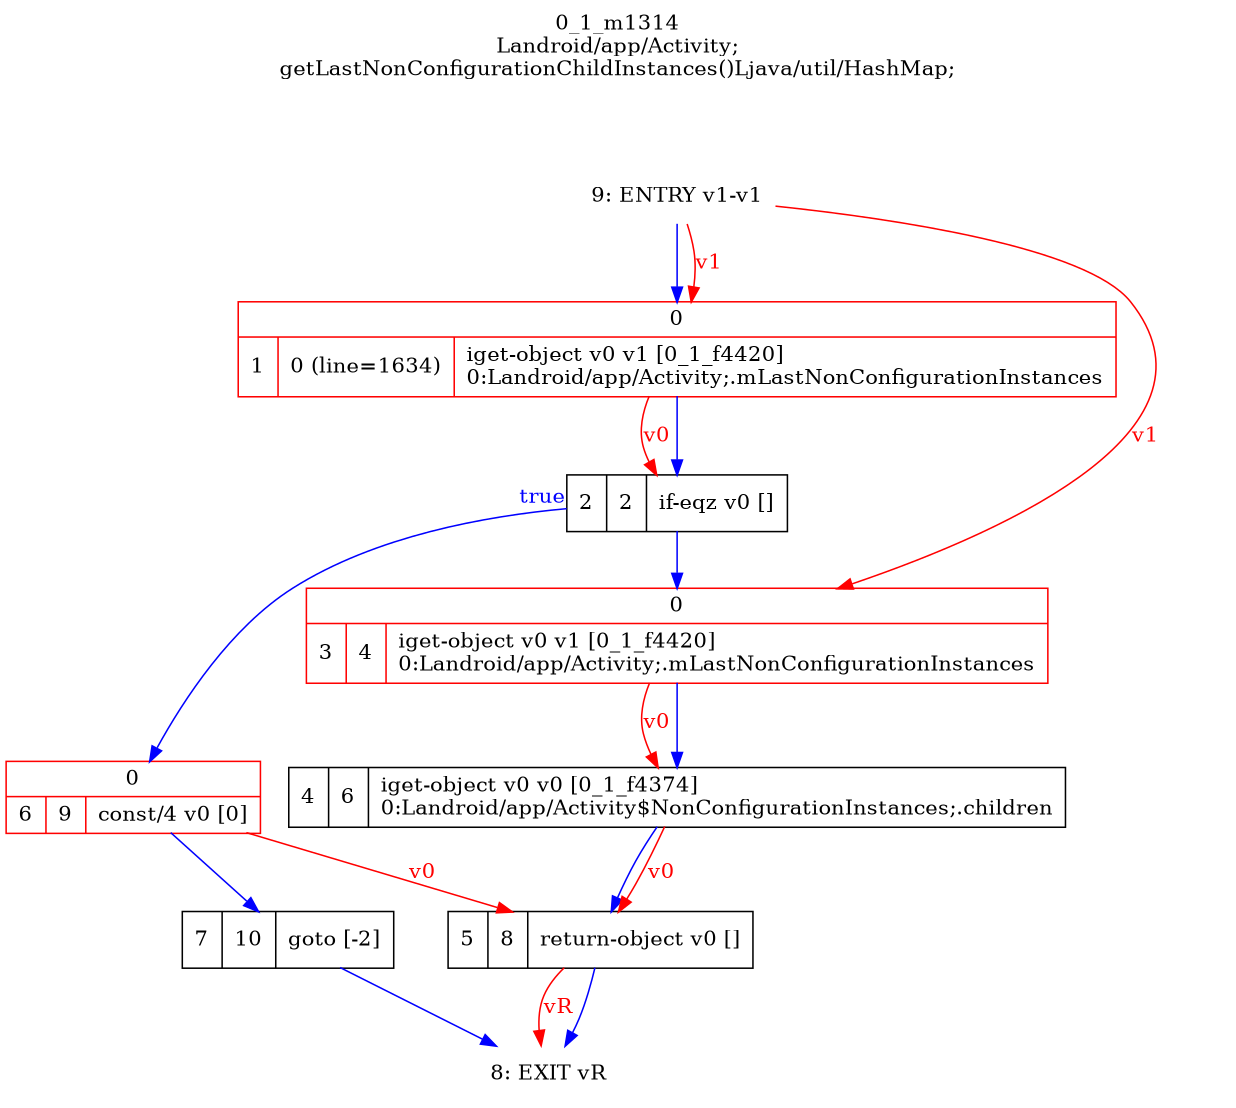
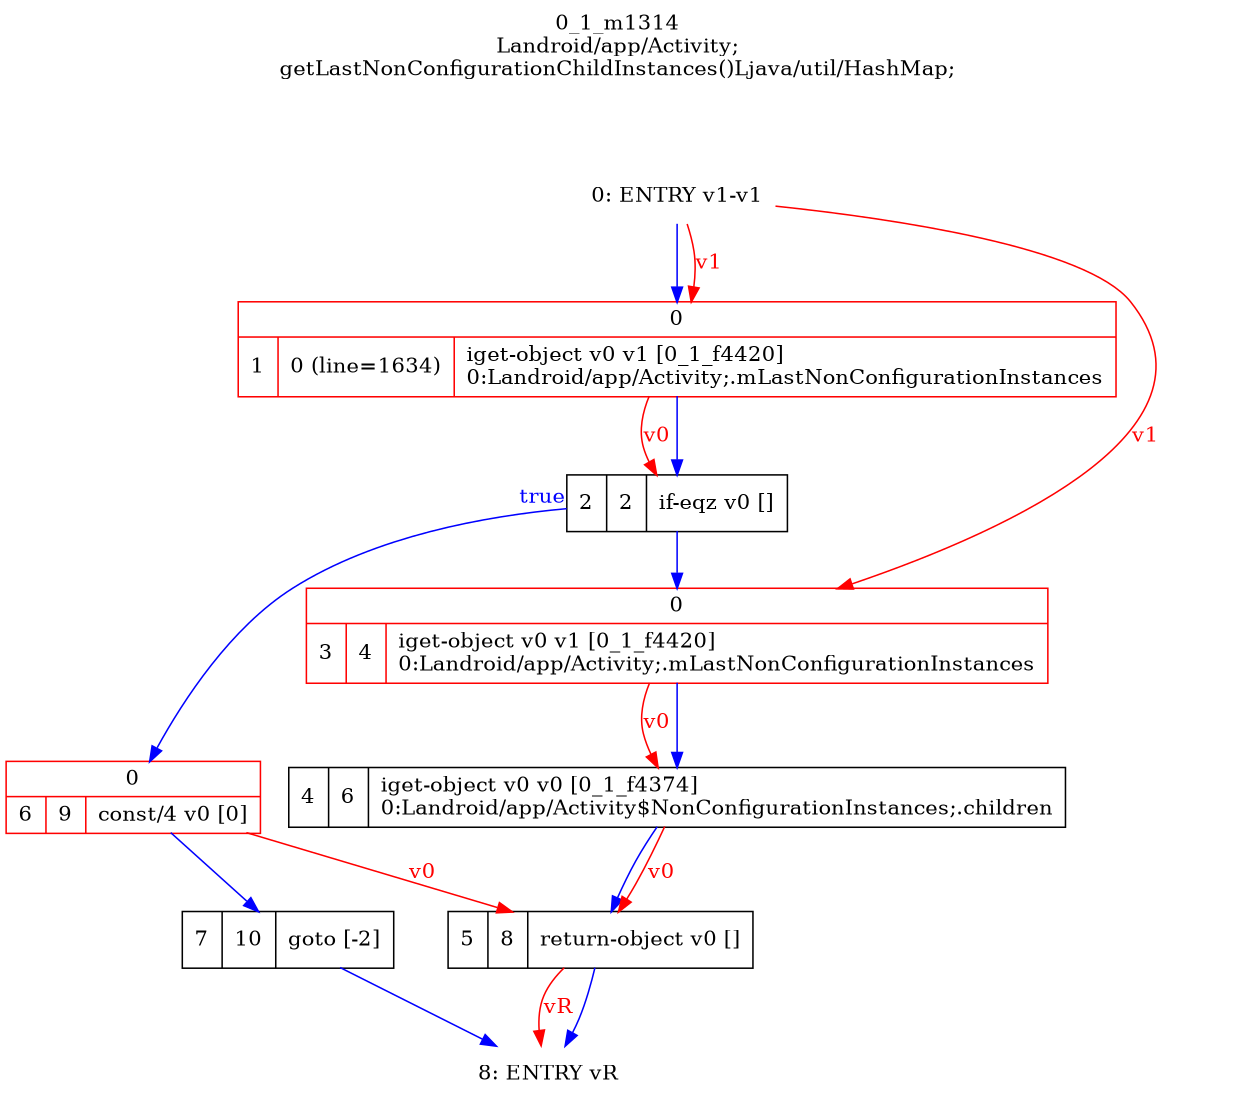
(677, 196) -> (677, 196)
(548, 1074) -> (548, 1074)
